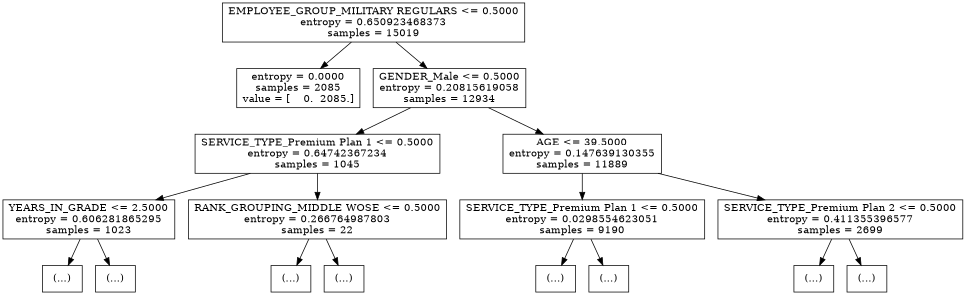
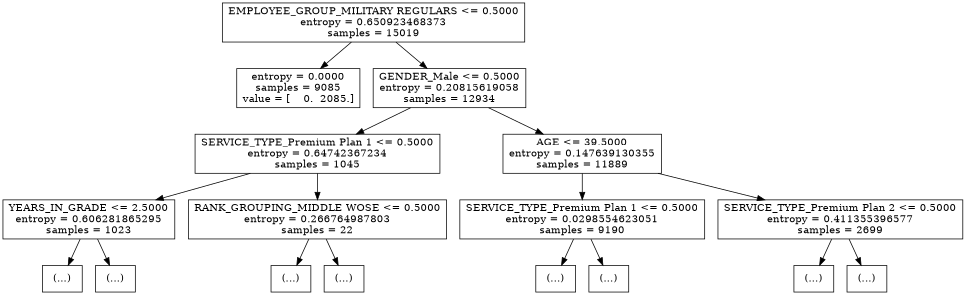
(298, 88) -> (298, 88)
